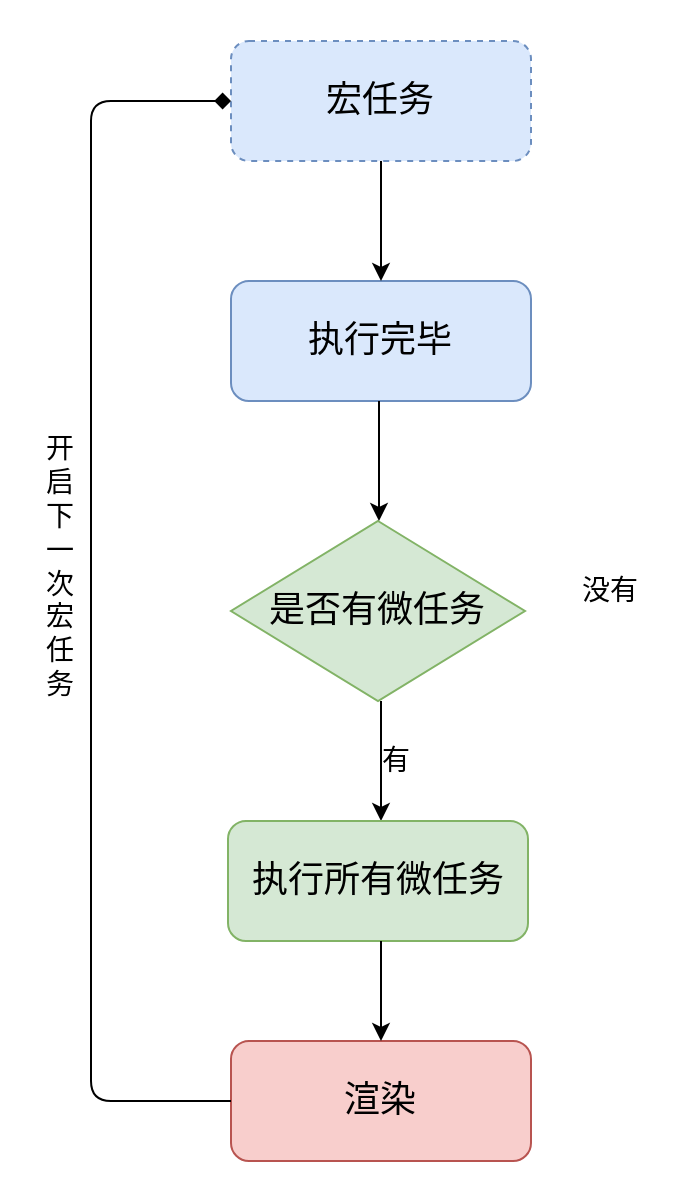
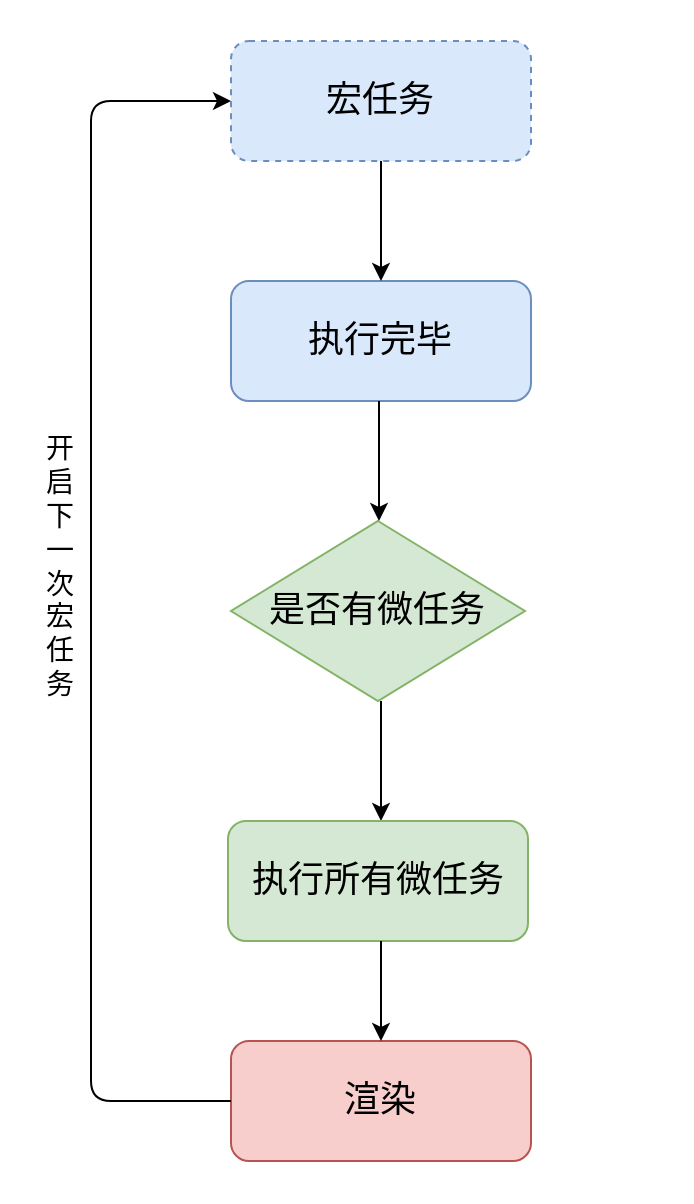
(214, 101) -> (215, 101)
(611, 591) -> none
(397, 761) -> none
